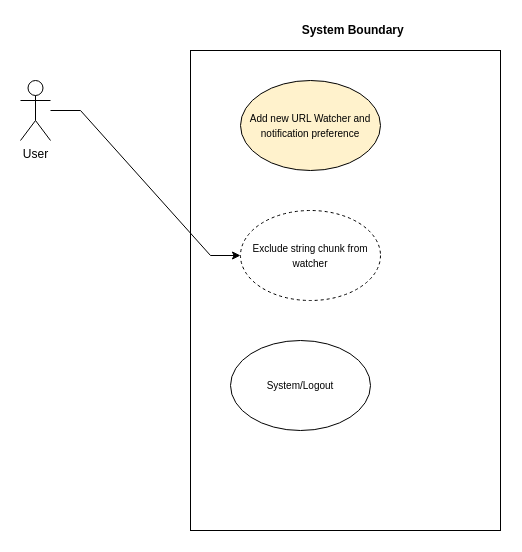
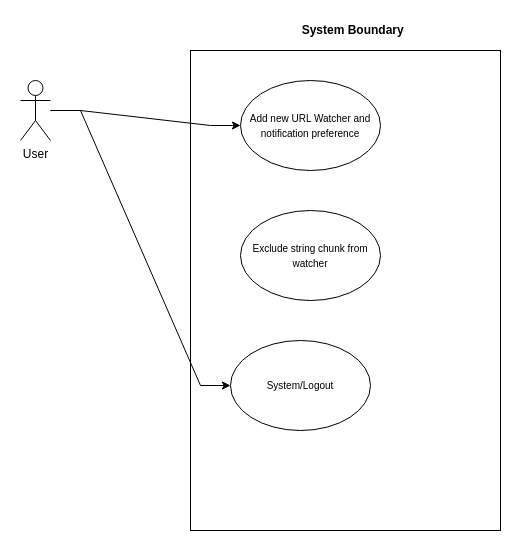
(311, 126) -> (311, 126)
(154, 193) -> (158, 119)
(311, 256) -> (311, 256)
none -> (146, 261)
